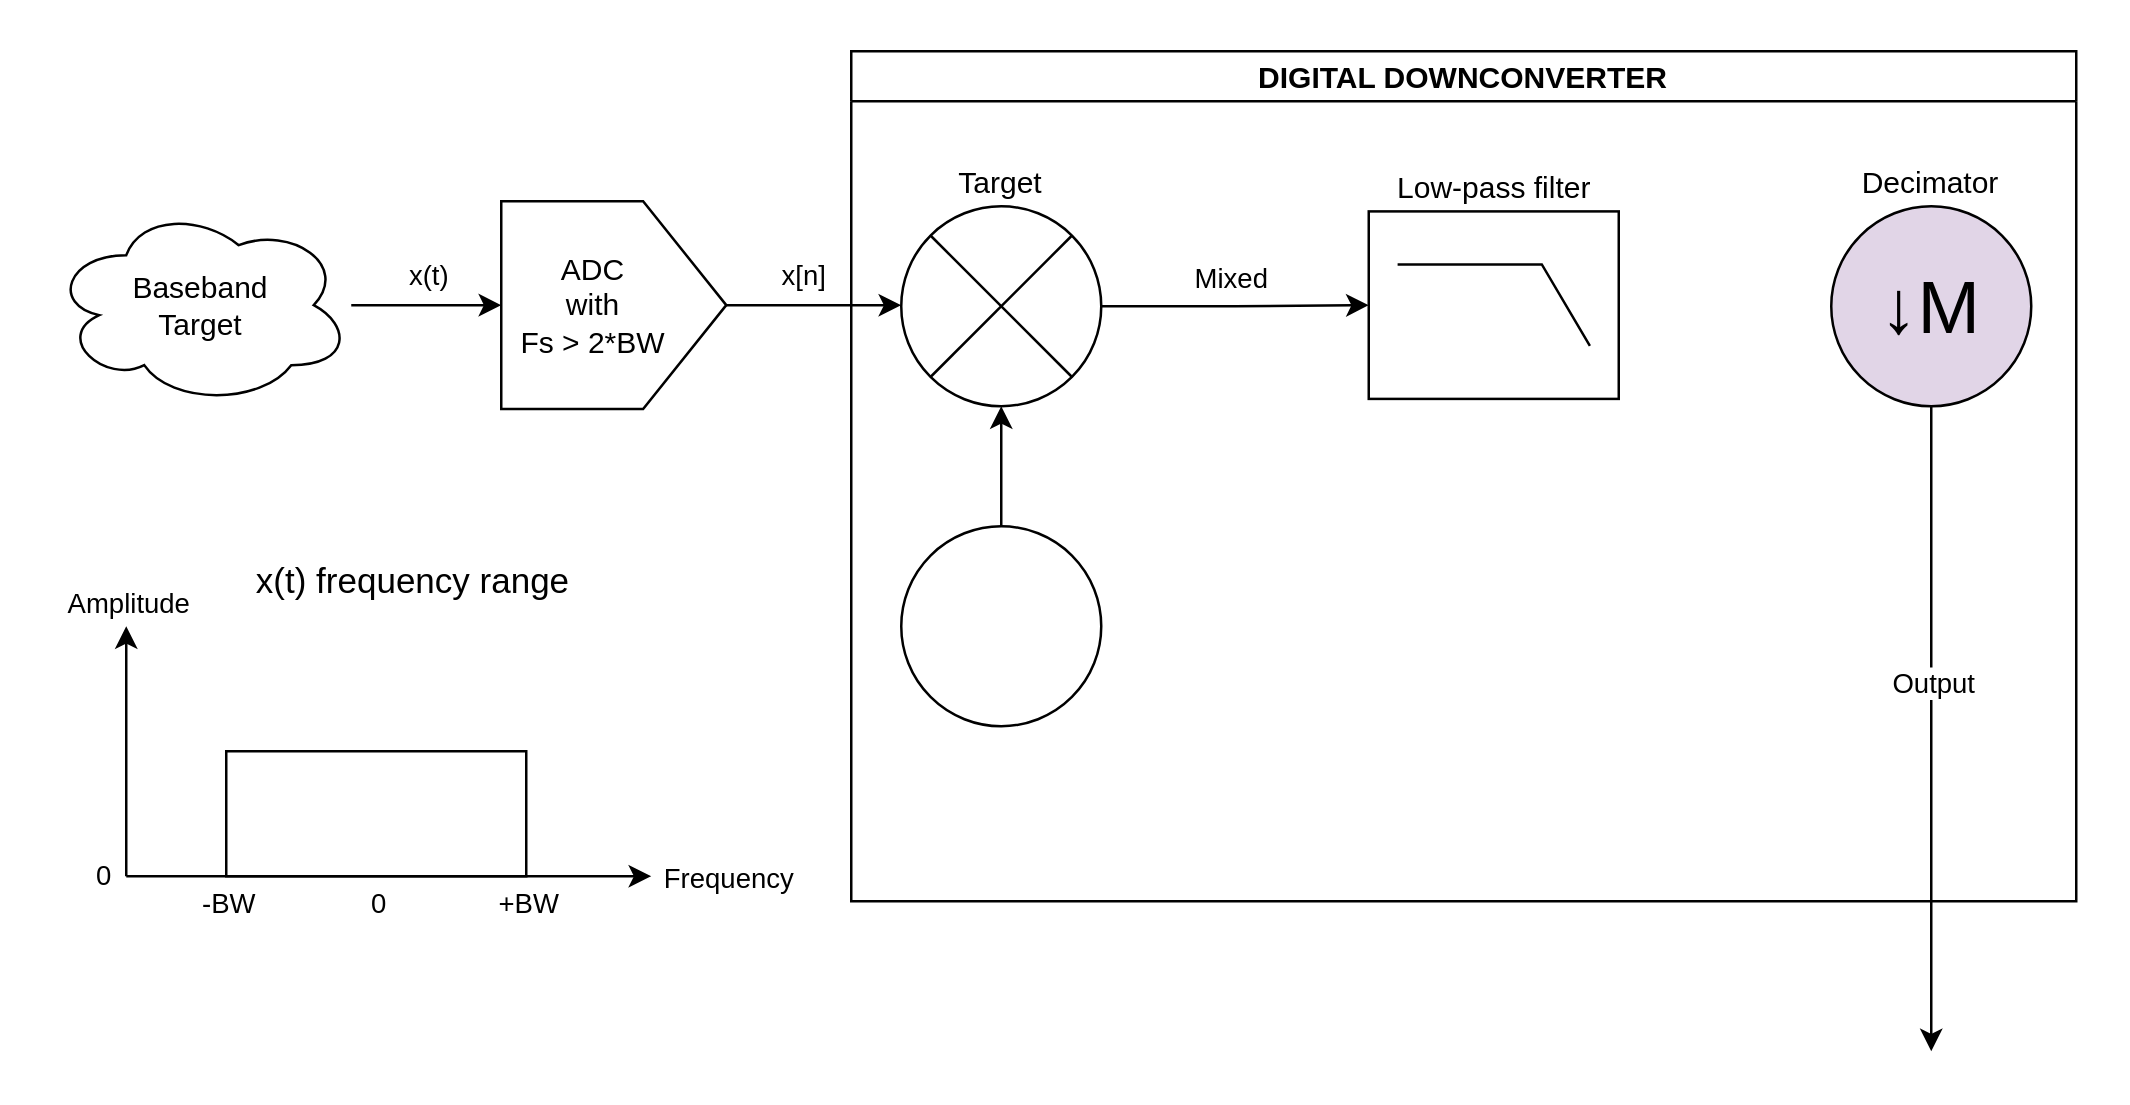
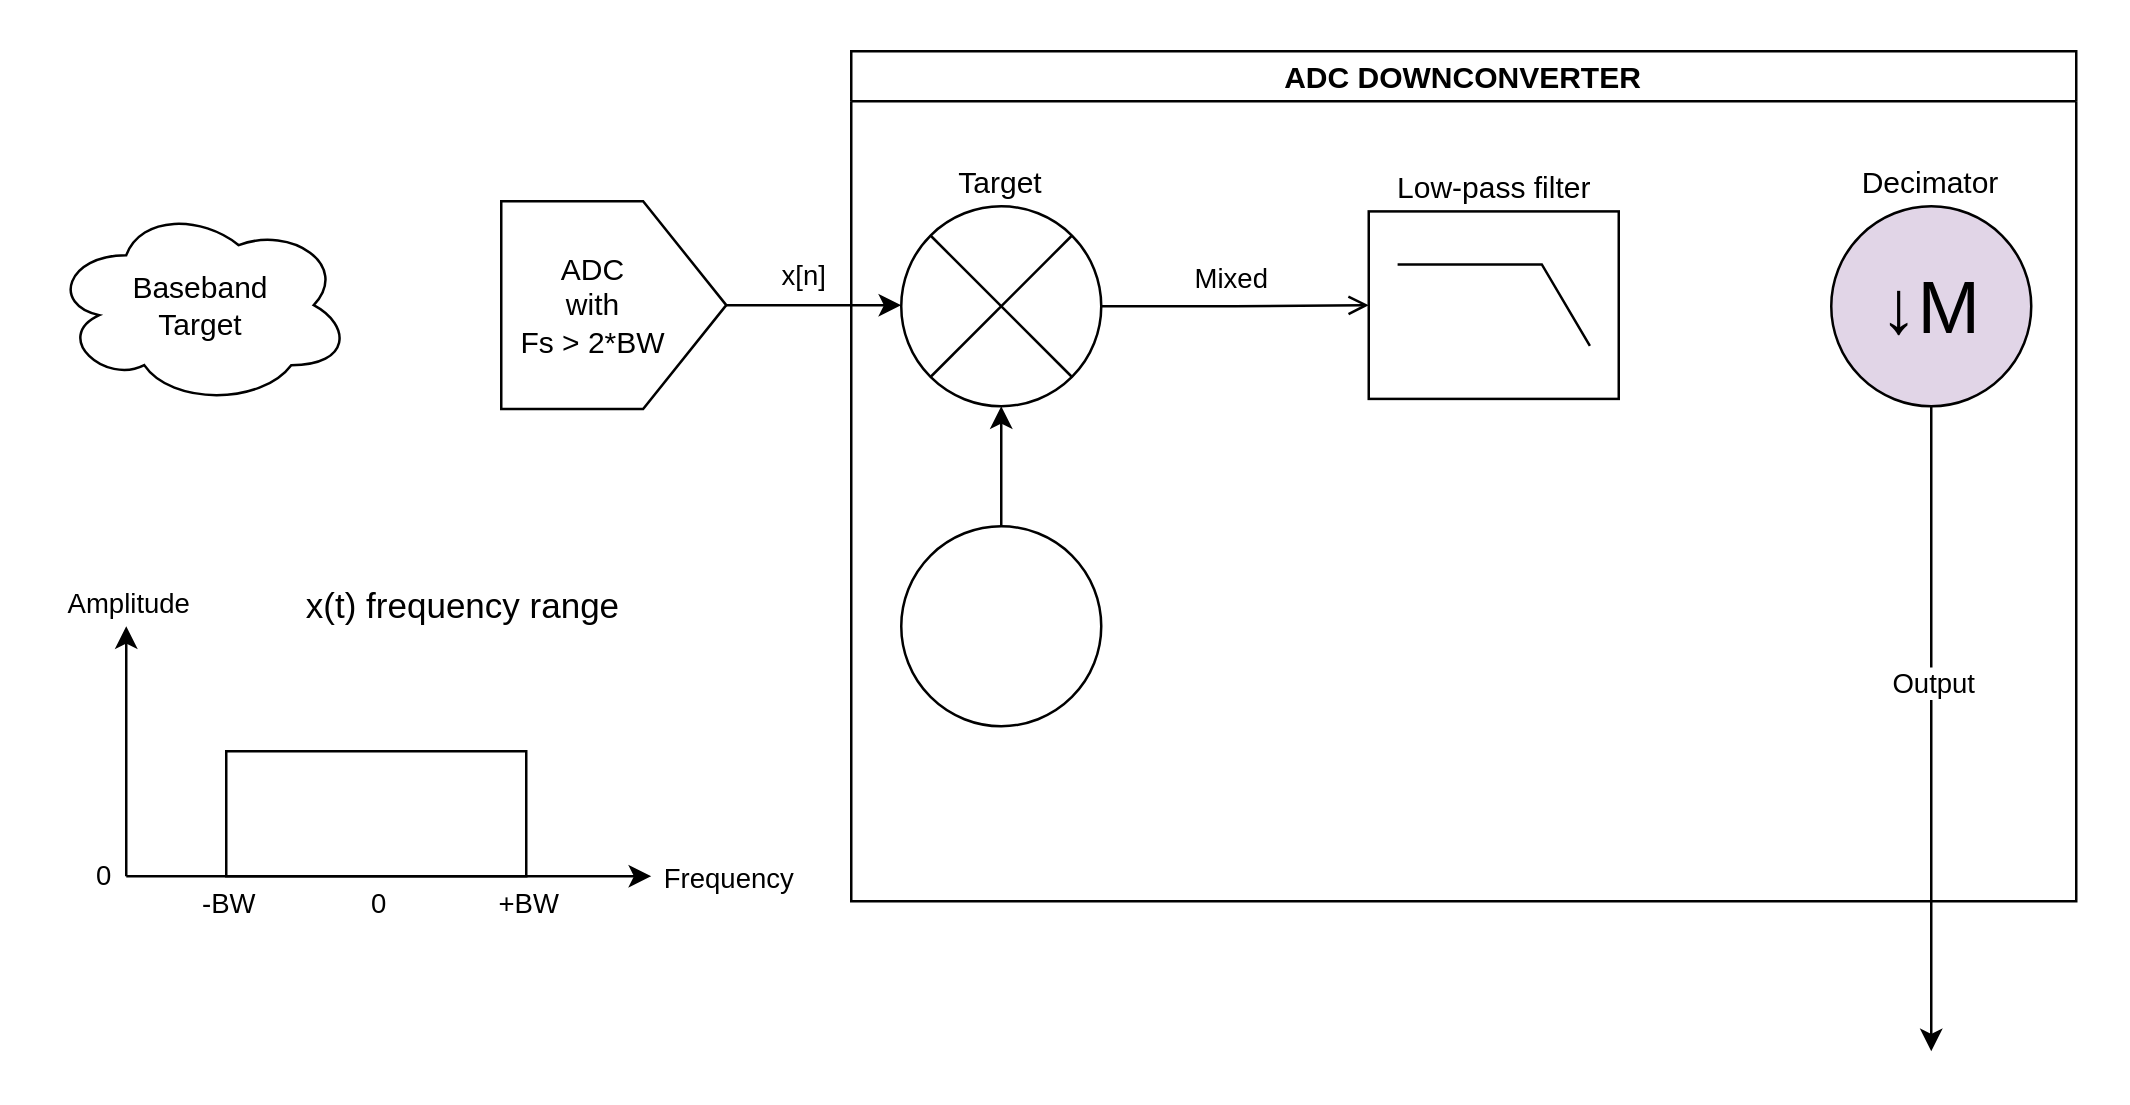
(1463, 78) -> (1463, 78)
(418, 305) -> none
(1350, 305) -> (1354, 305)
(414, 581) -> (464, 606)
